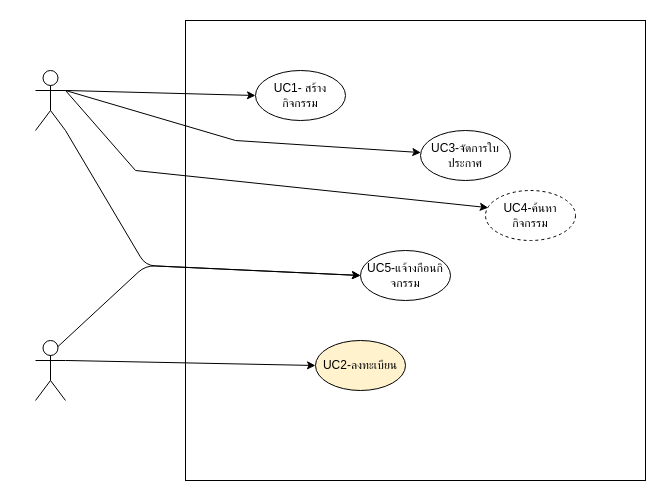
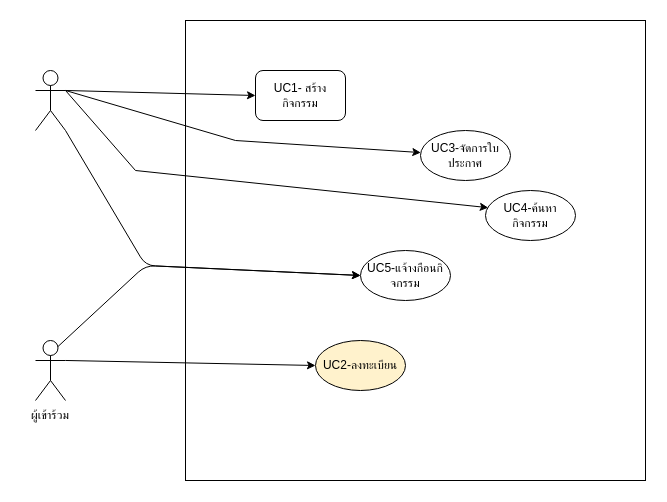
(301, 96) -> (301, 96)
(531, 216) -> (531, 216)
none -> (51, 416)
